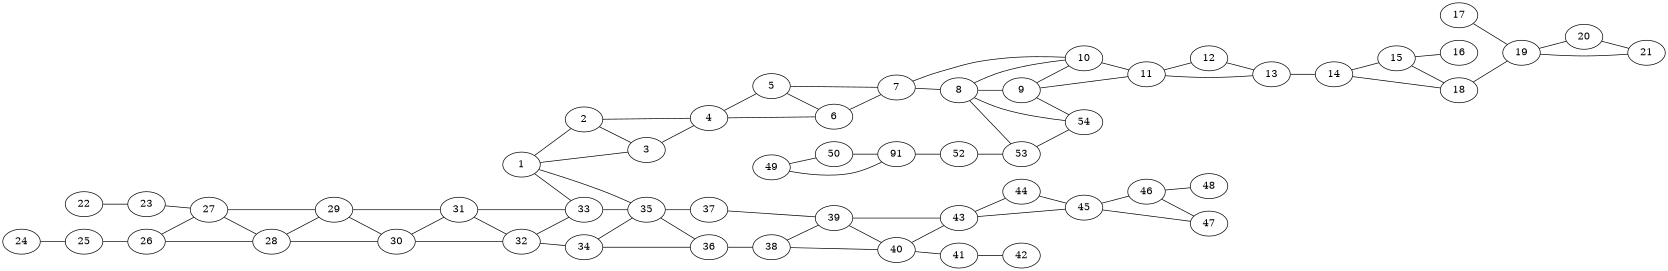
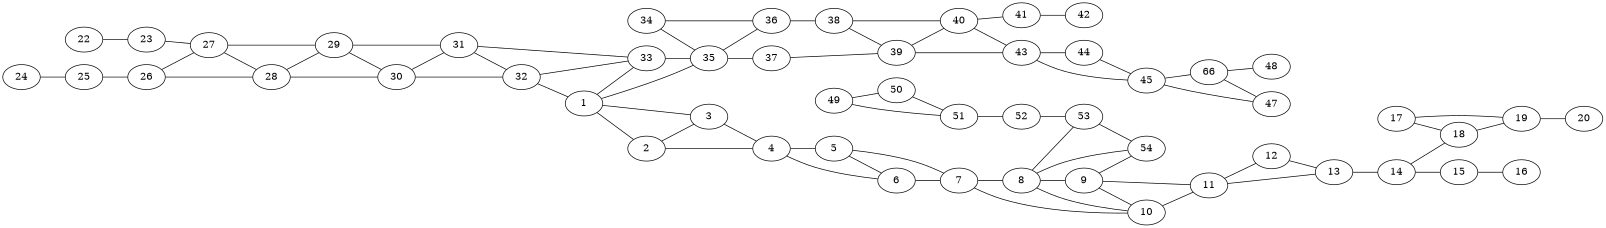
(1647, 53) -> none
(1428, 74) -> (1428, 127)
(897, 154) -> (959, 117)
(1147, 192) -> (1209, 72)
(553, 244) -> (553, 90)
